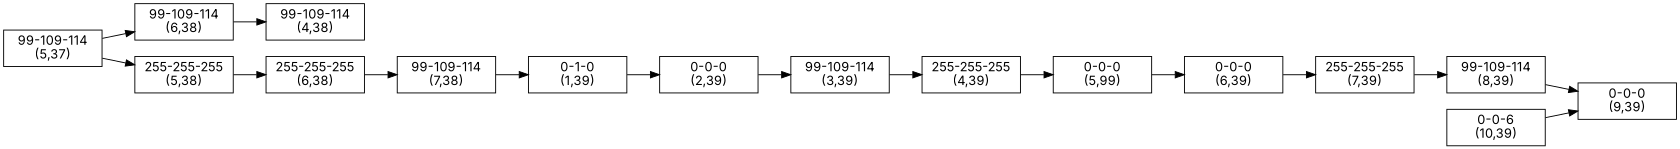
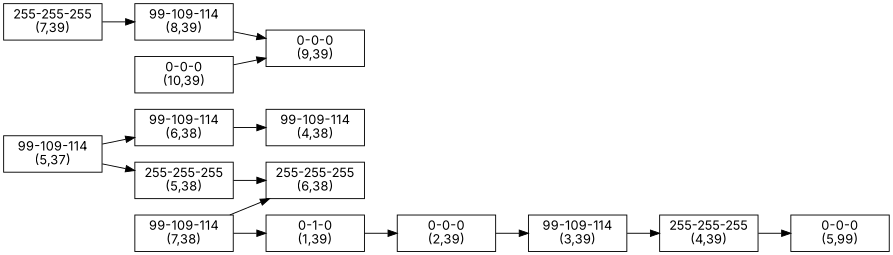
(376, 75) -> (245, 209)
(1234, 75) -> none
(1496, 128) -> (184, 75)
